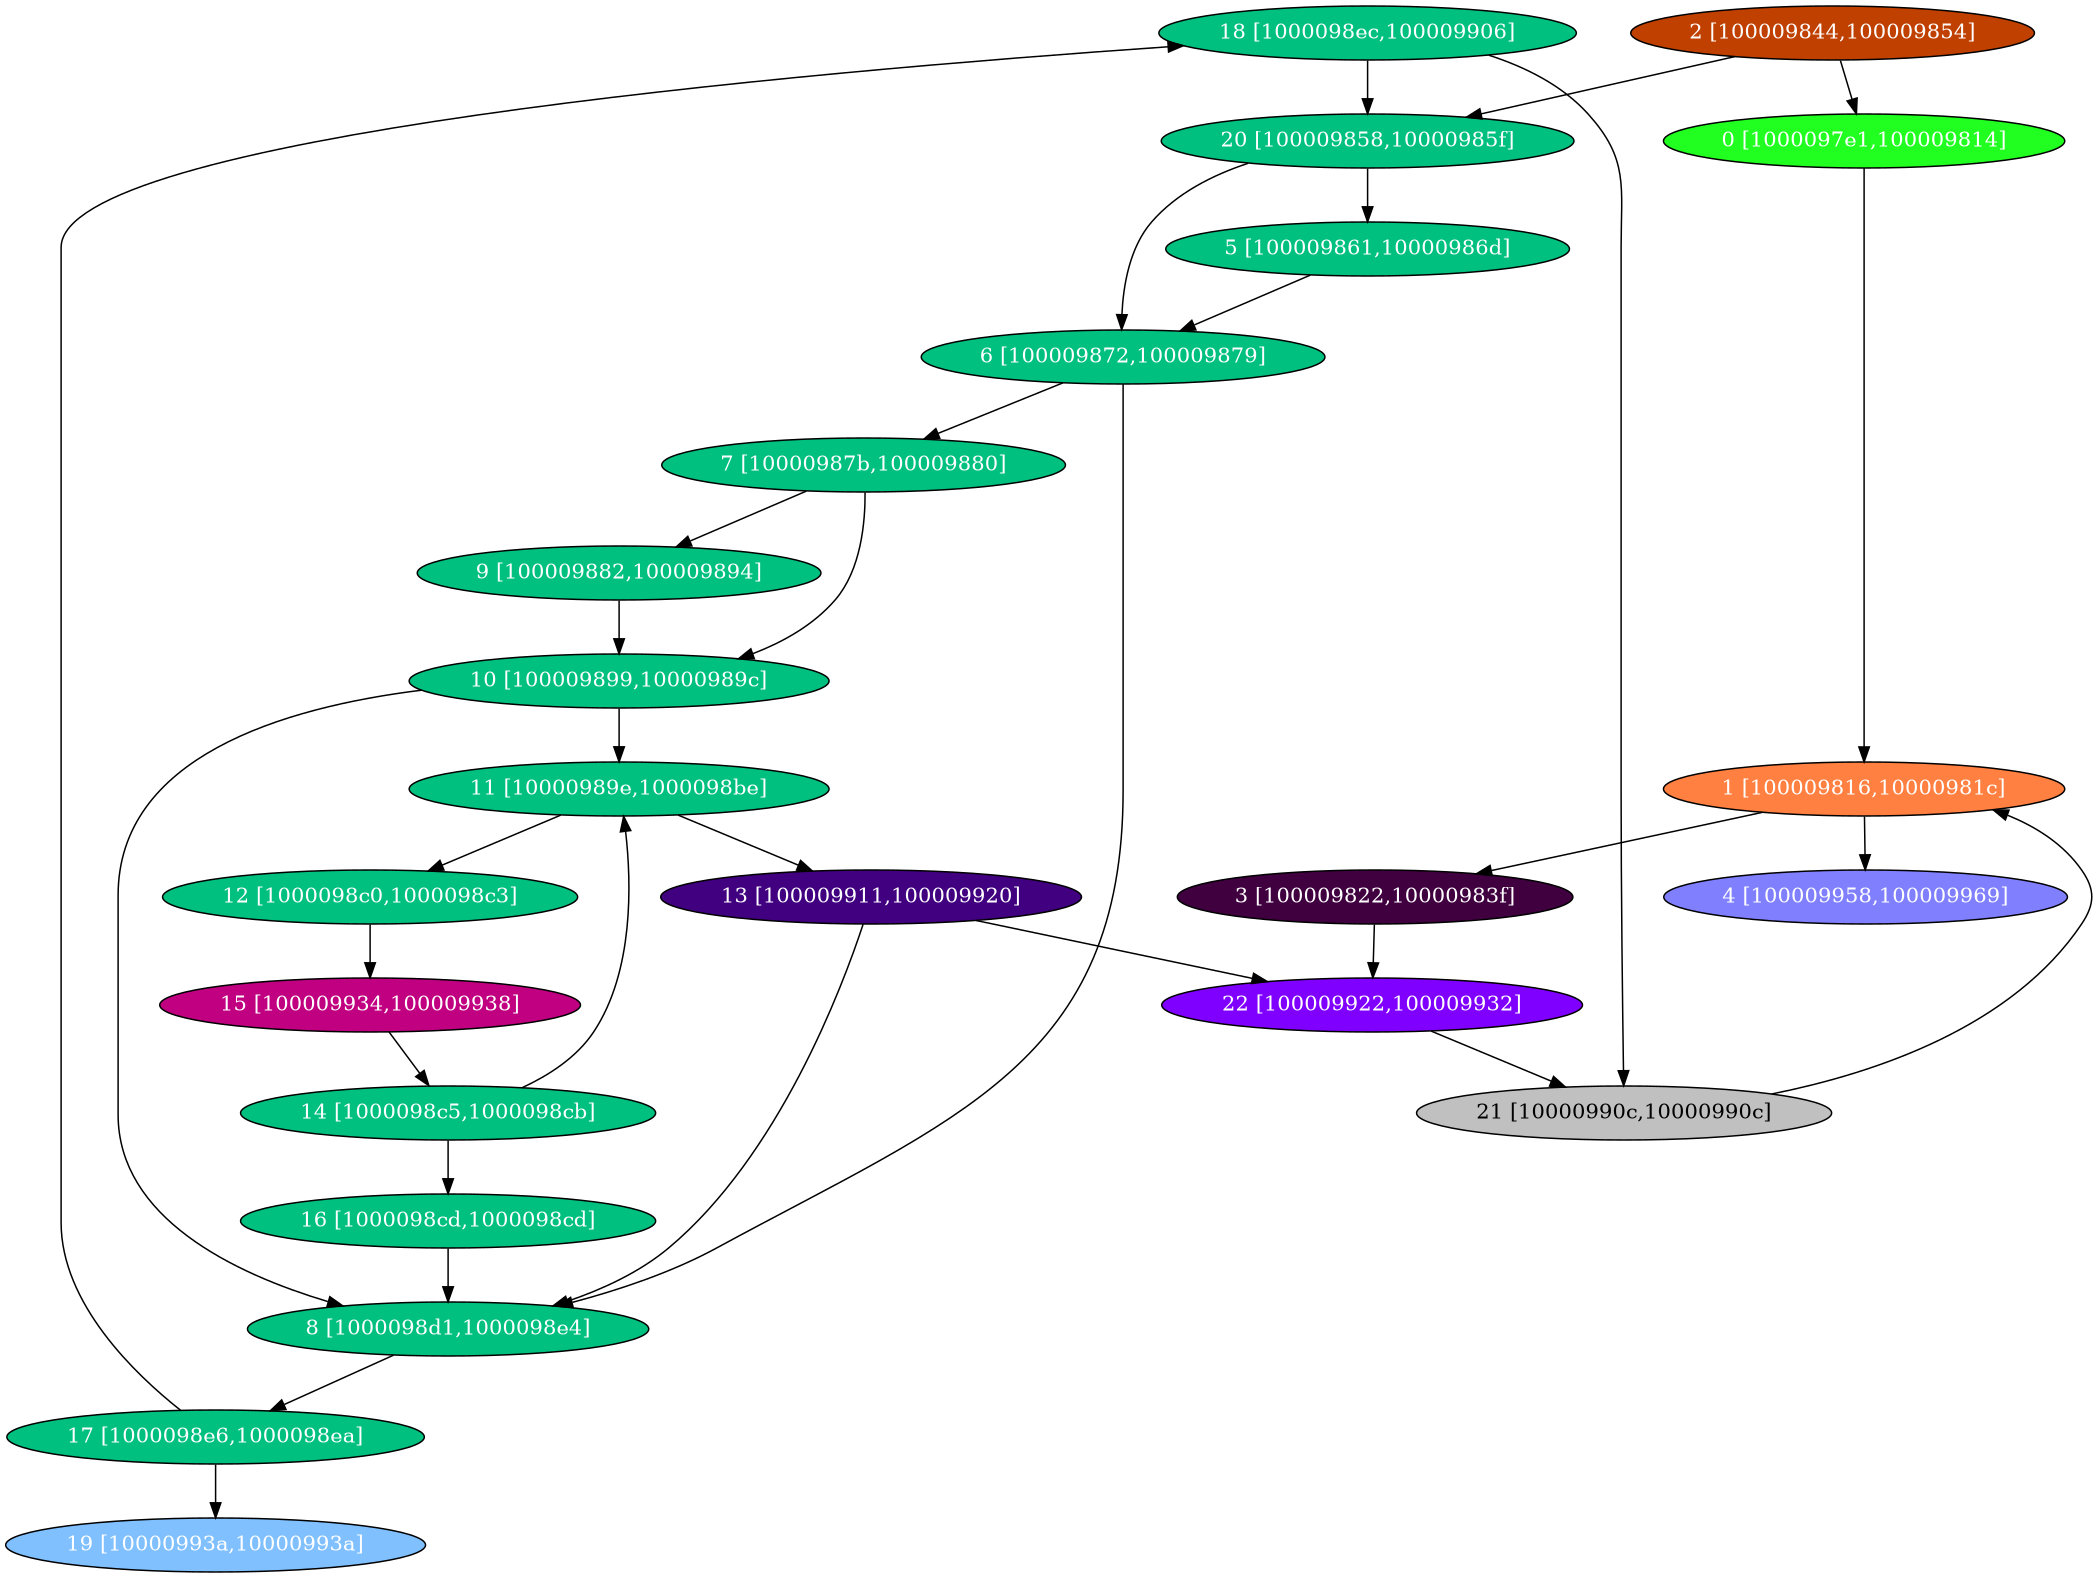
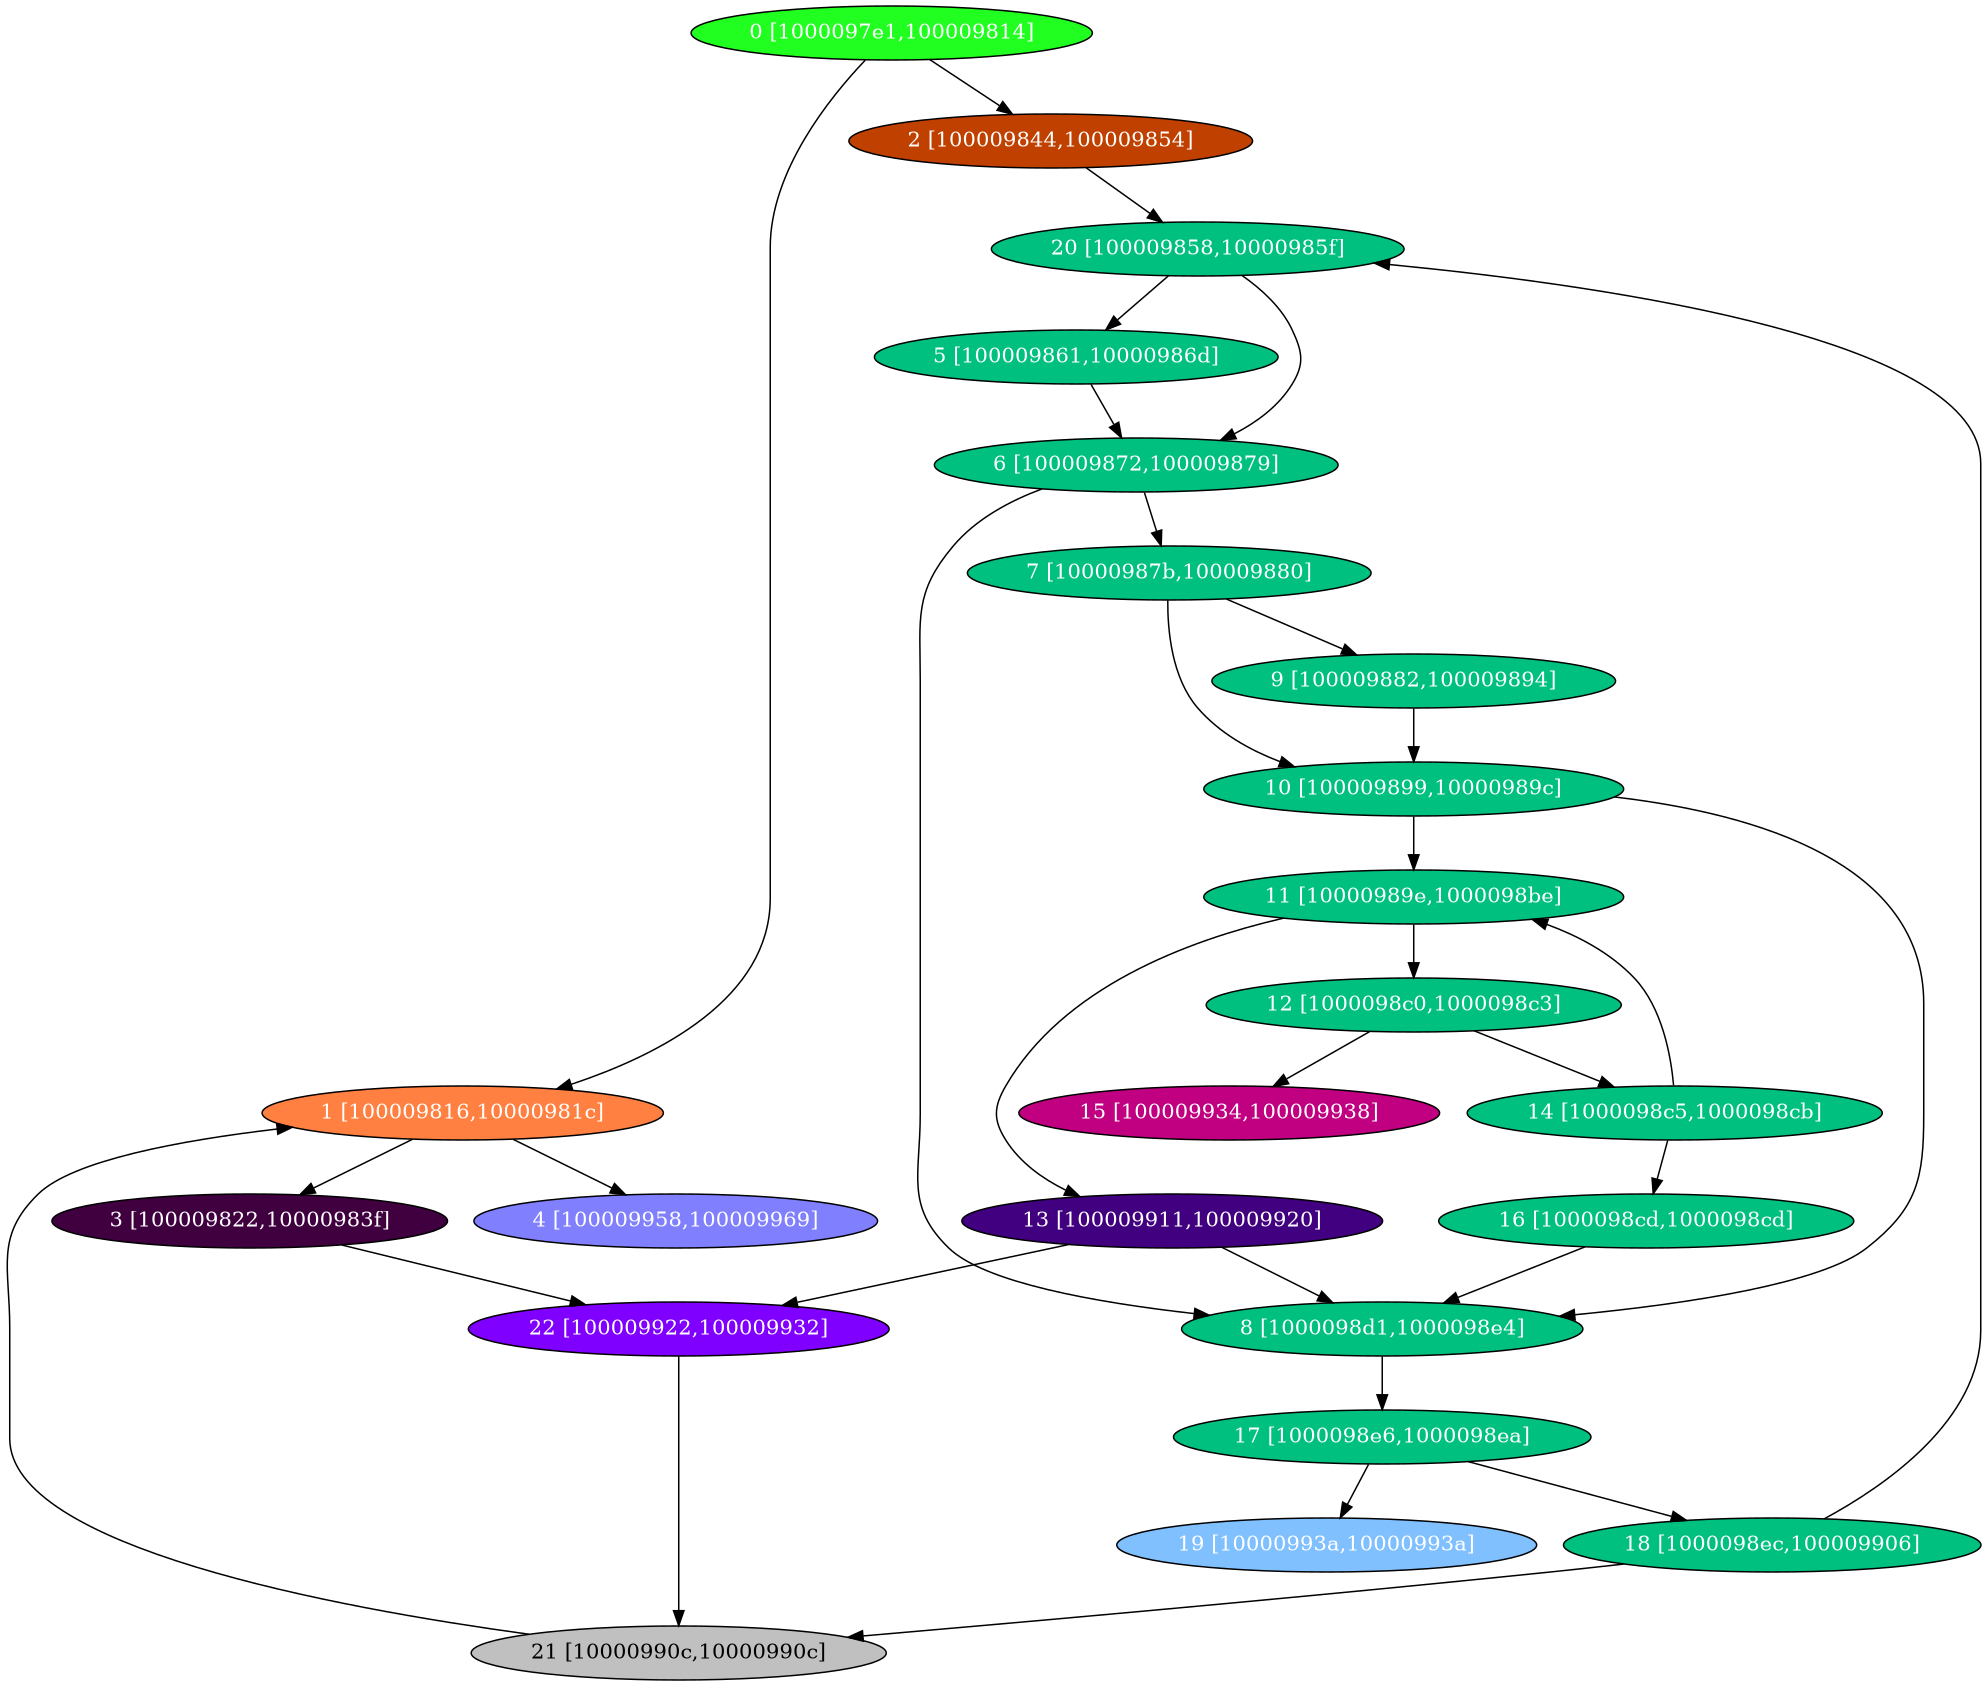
(1846, 80) -> (965, 83)
(404, 1053) -> (1537, 1056)
